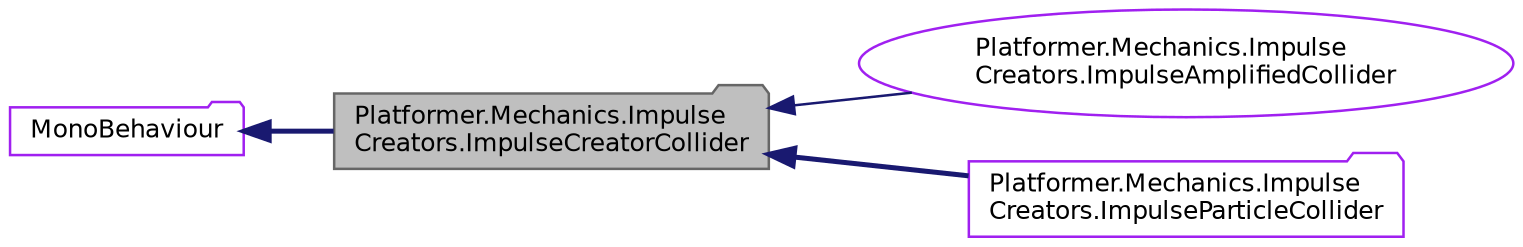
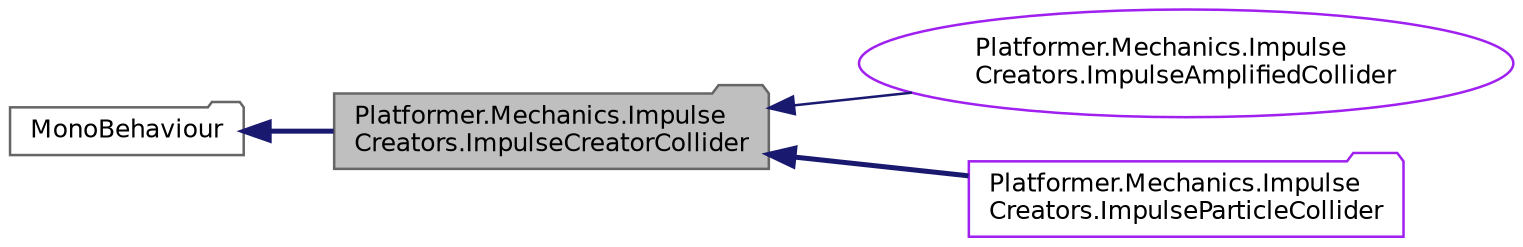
(127, 131) -> (127, 131)
